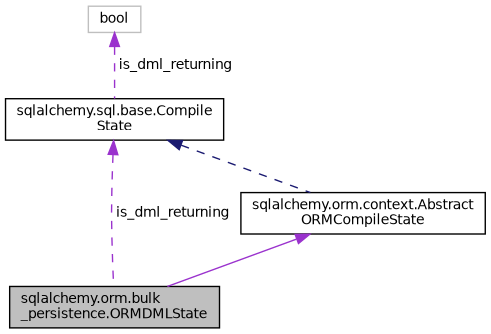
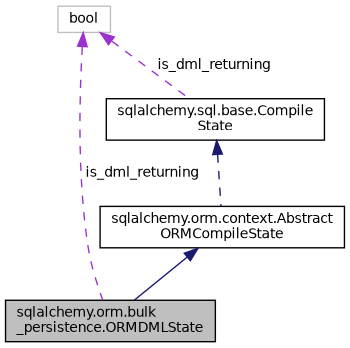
(112, 220) -> (81, 175)
(232, 263) -> (161, 279)
